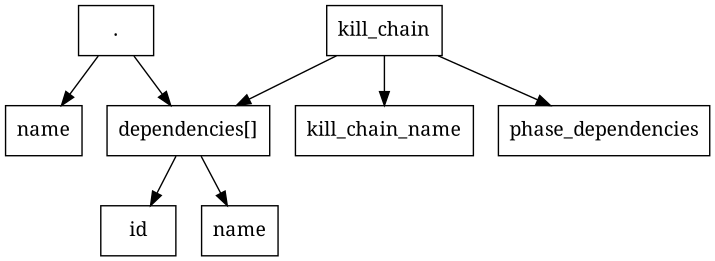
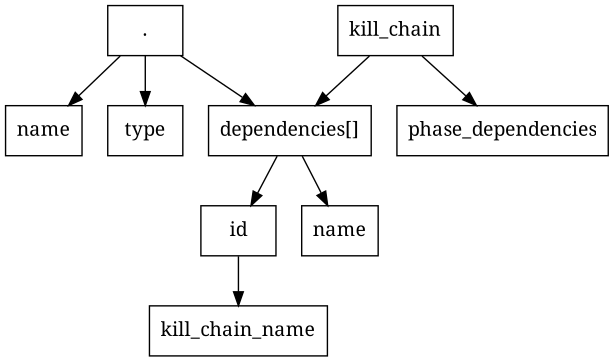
(384, 74) -> (238, 274)
none -> (145, 131)
